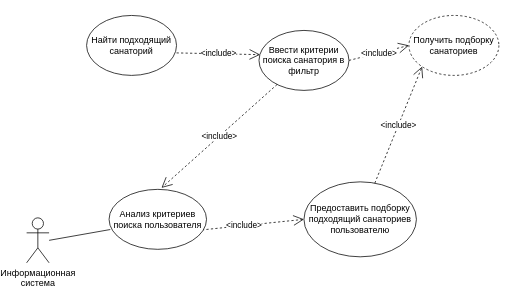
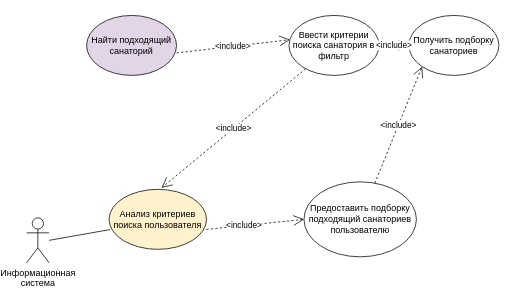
(132, 45) -> (132, 45)
(454, 45) -> (454, 45)
(304, 60) -> (334, 45)
(158, 219) -> (158, 219)
